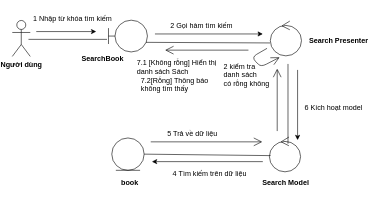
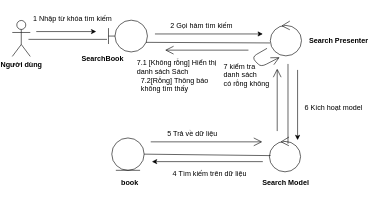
(248, 76) -> (248, 76)
